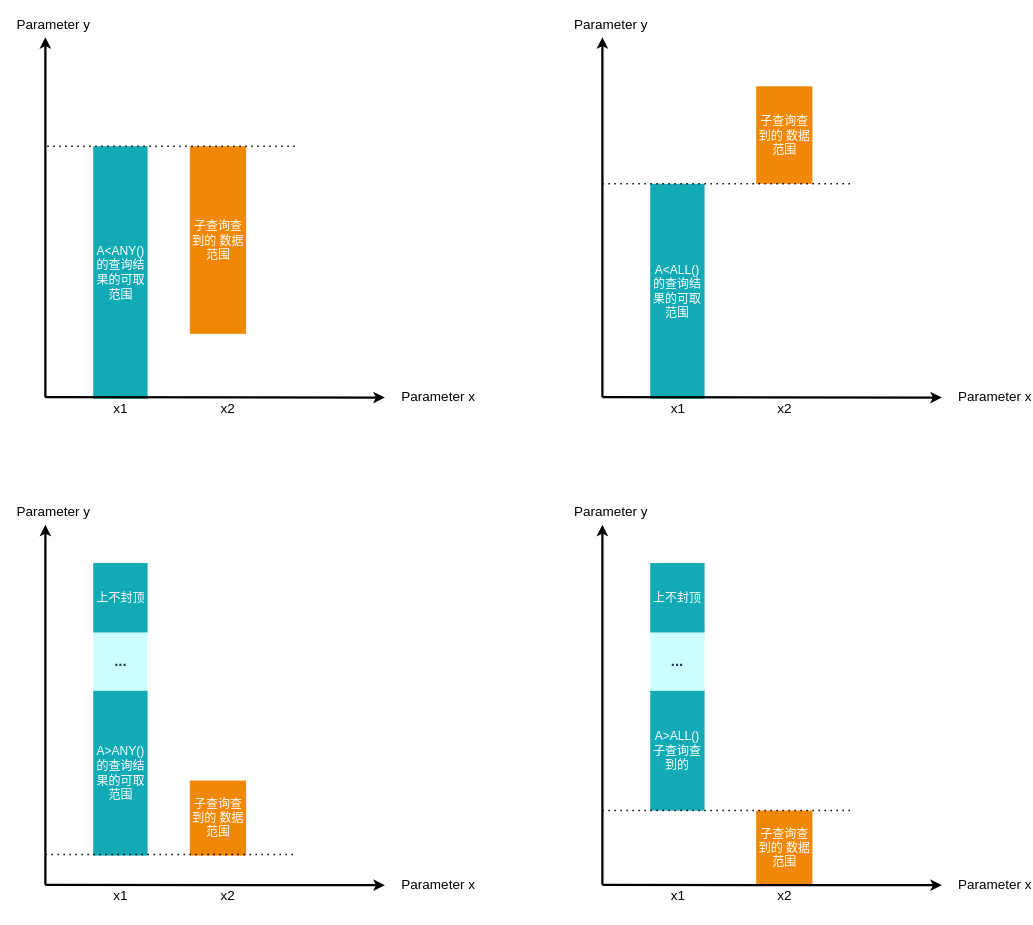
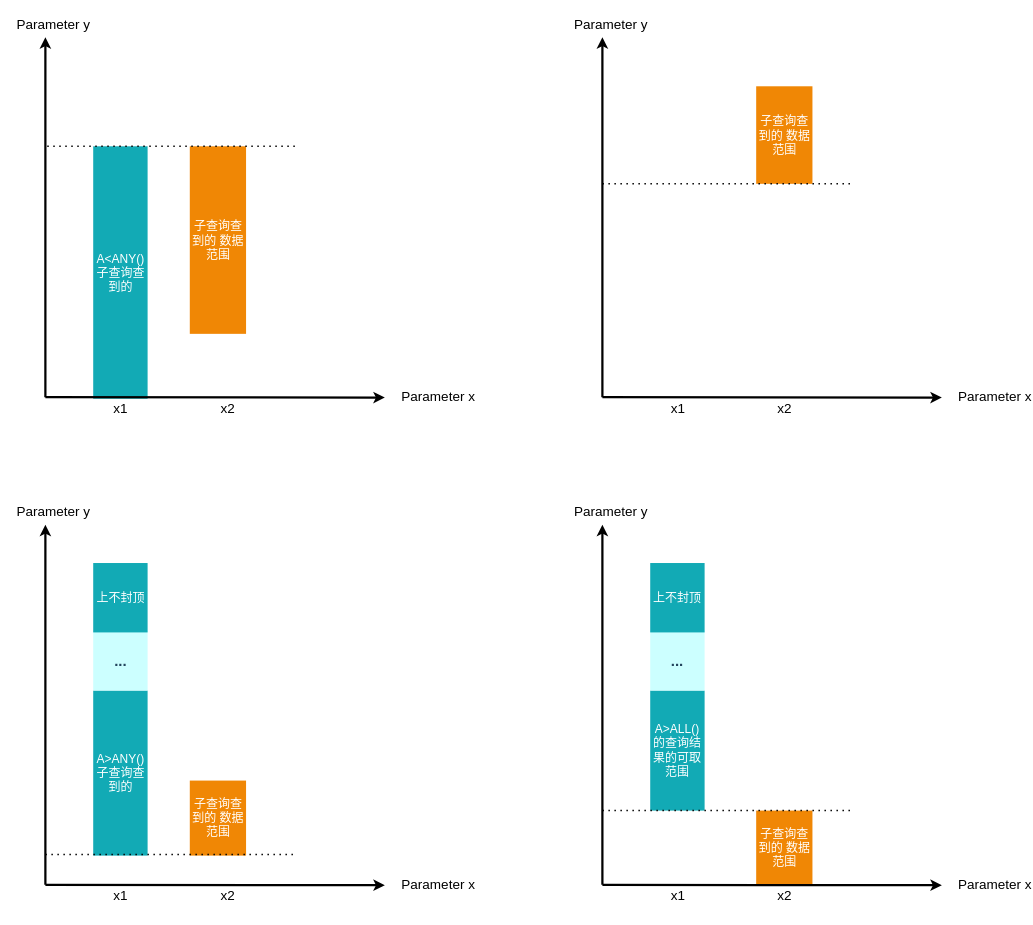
(121, 273) -> (121, 273)
(677, 291) -> none
(677, 750) -> (677, 750)
(121, 773) -> (121, 773)
